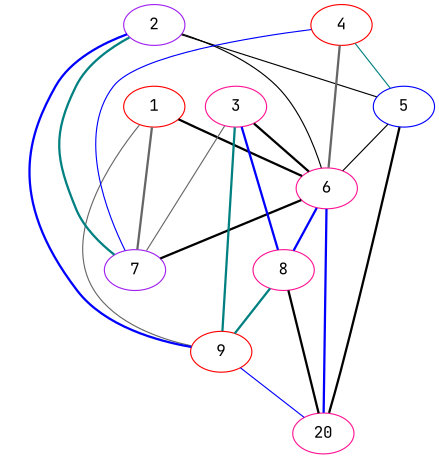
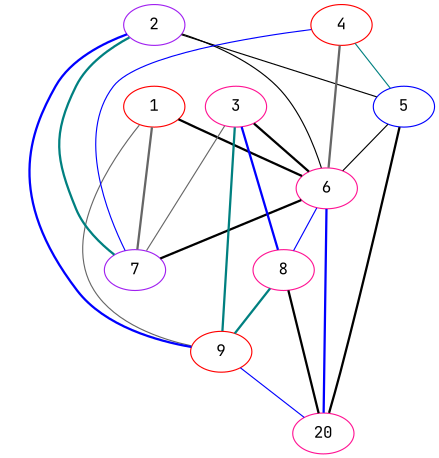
(305, 229) -> (305, 229)
